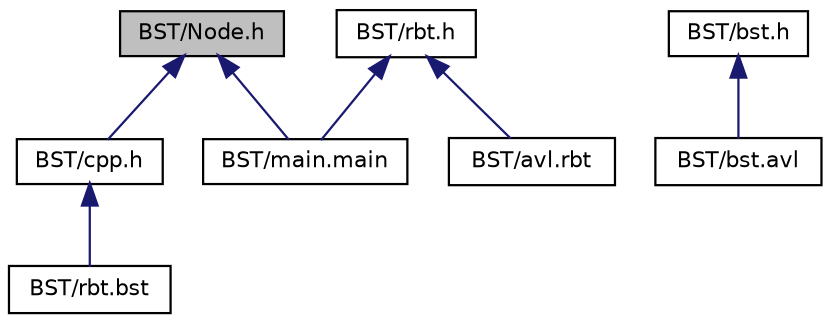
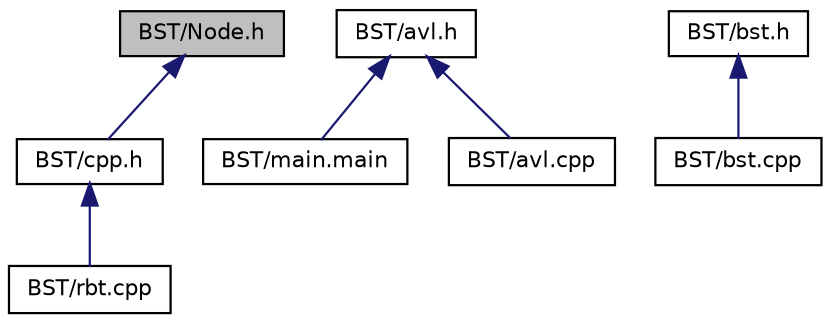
(406, 34) -> (406, 34)
(261, 106) -> none
(532, 162) -> (532, 162)
(738, 162) -> (738, 162)
(90, 290) -> (90, 290)
